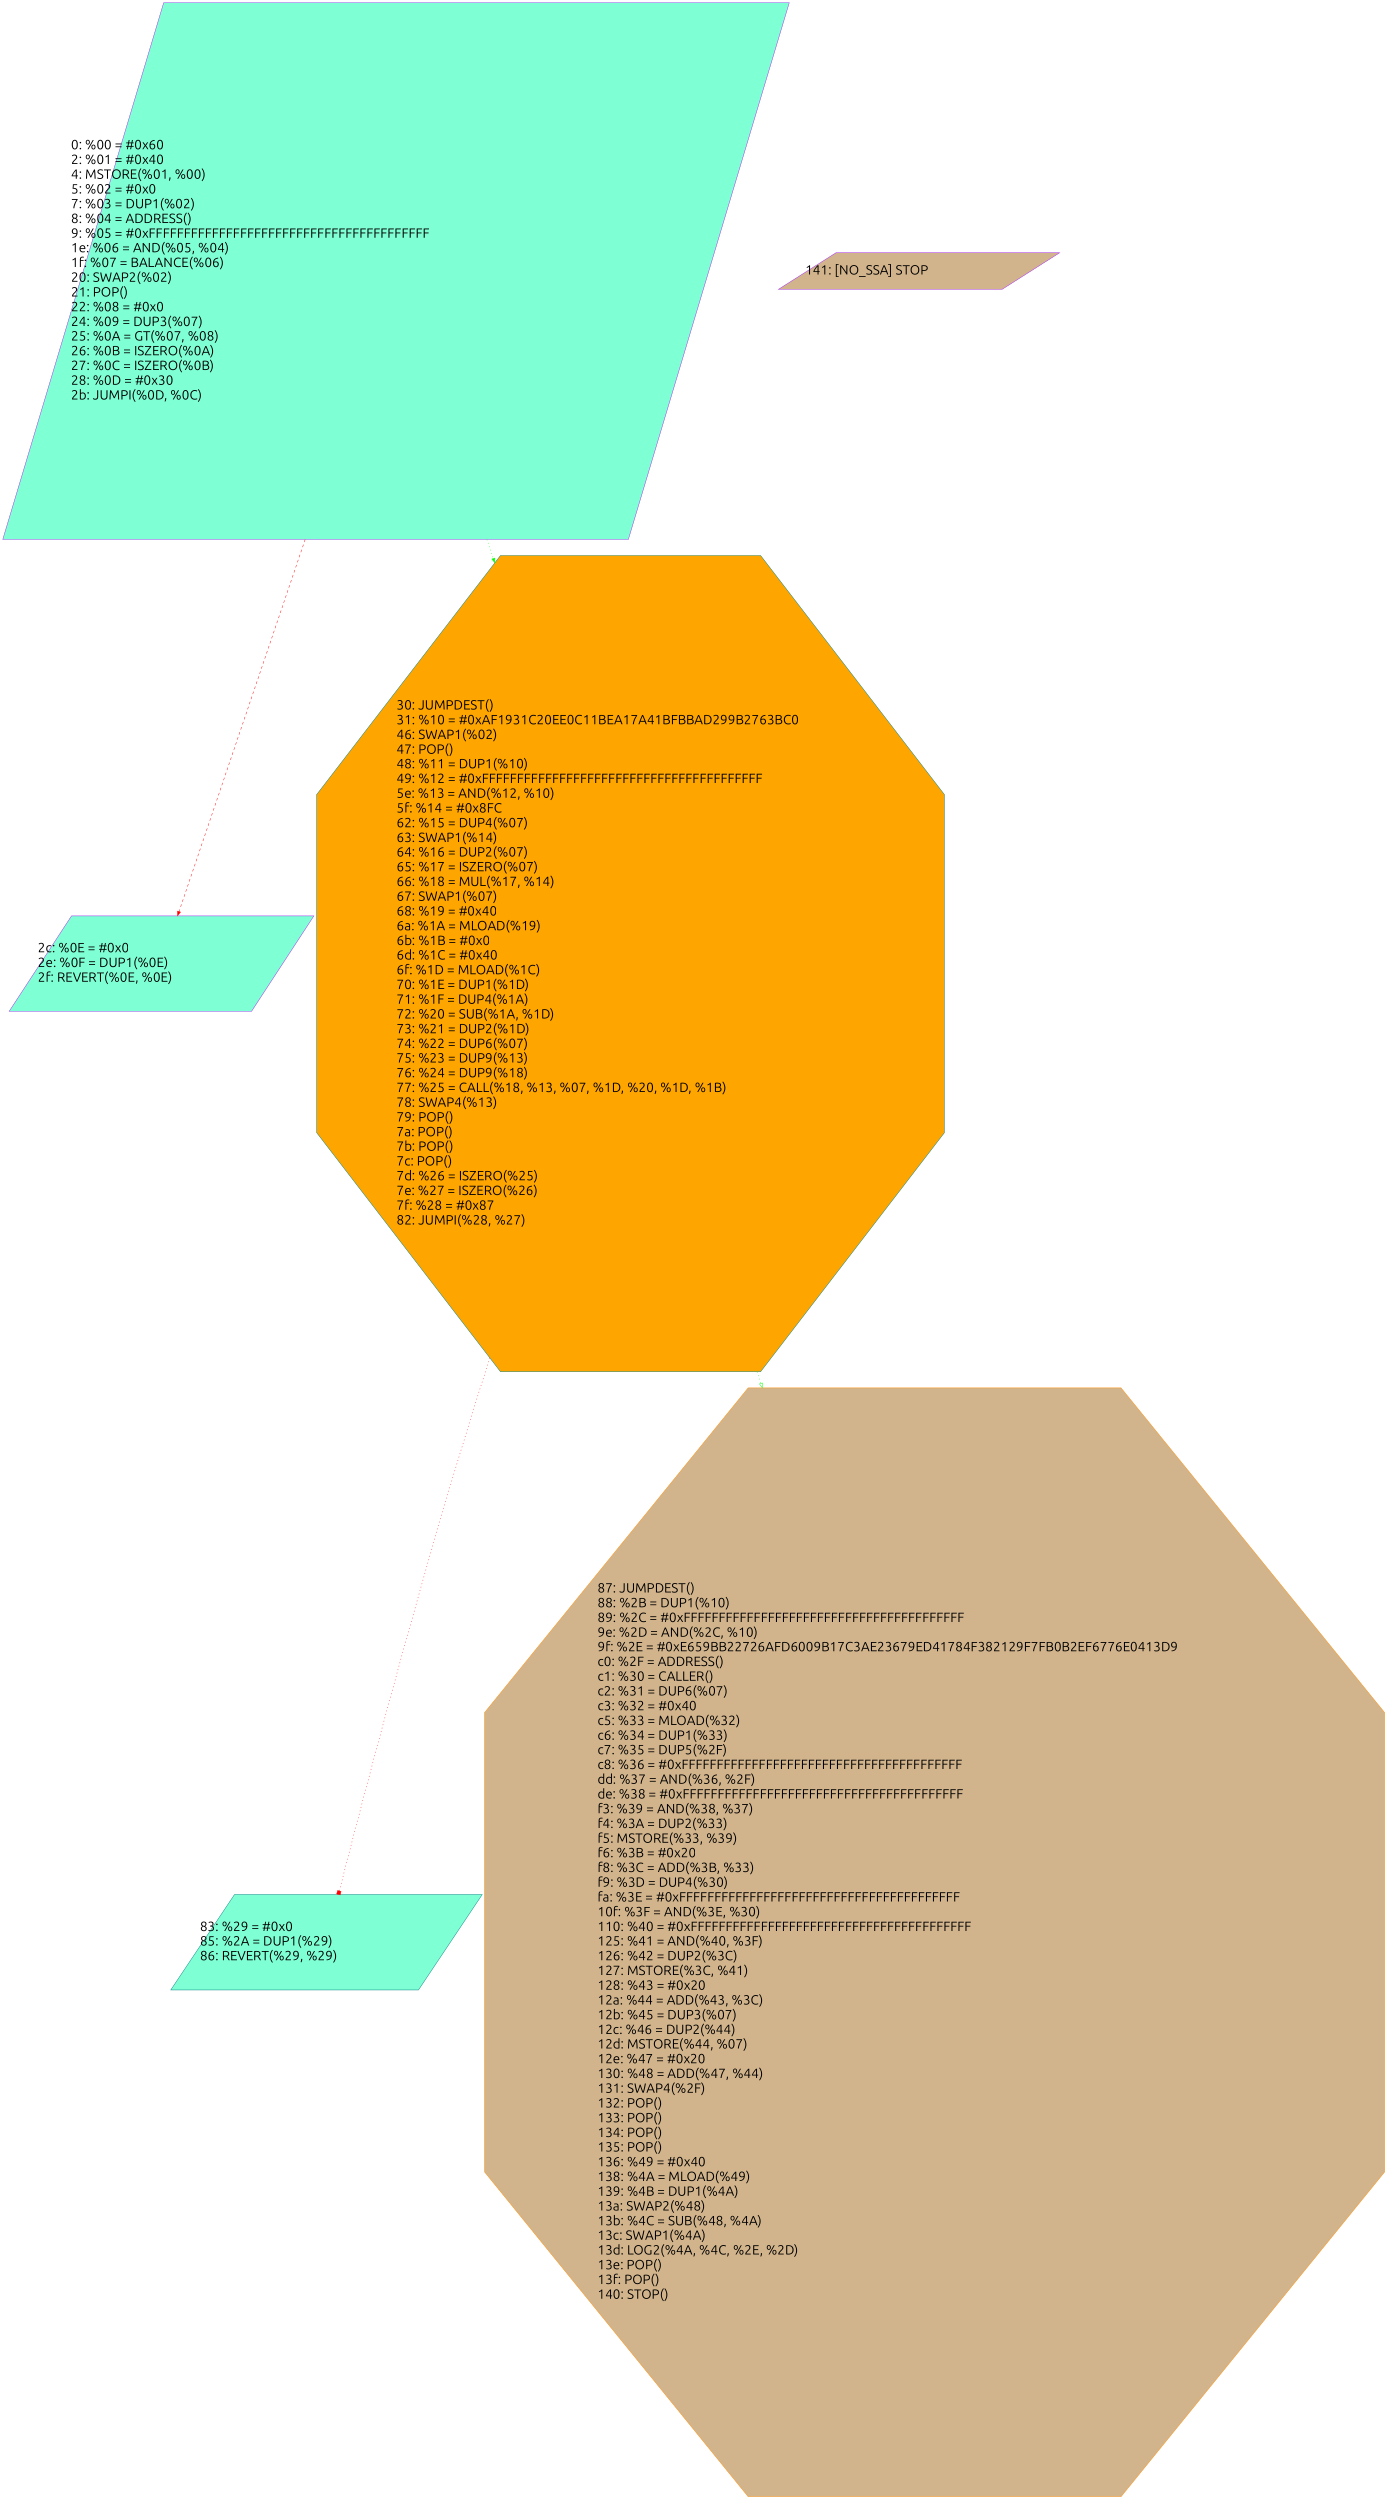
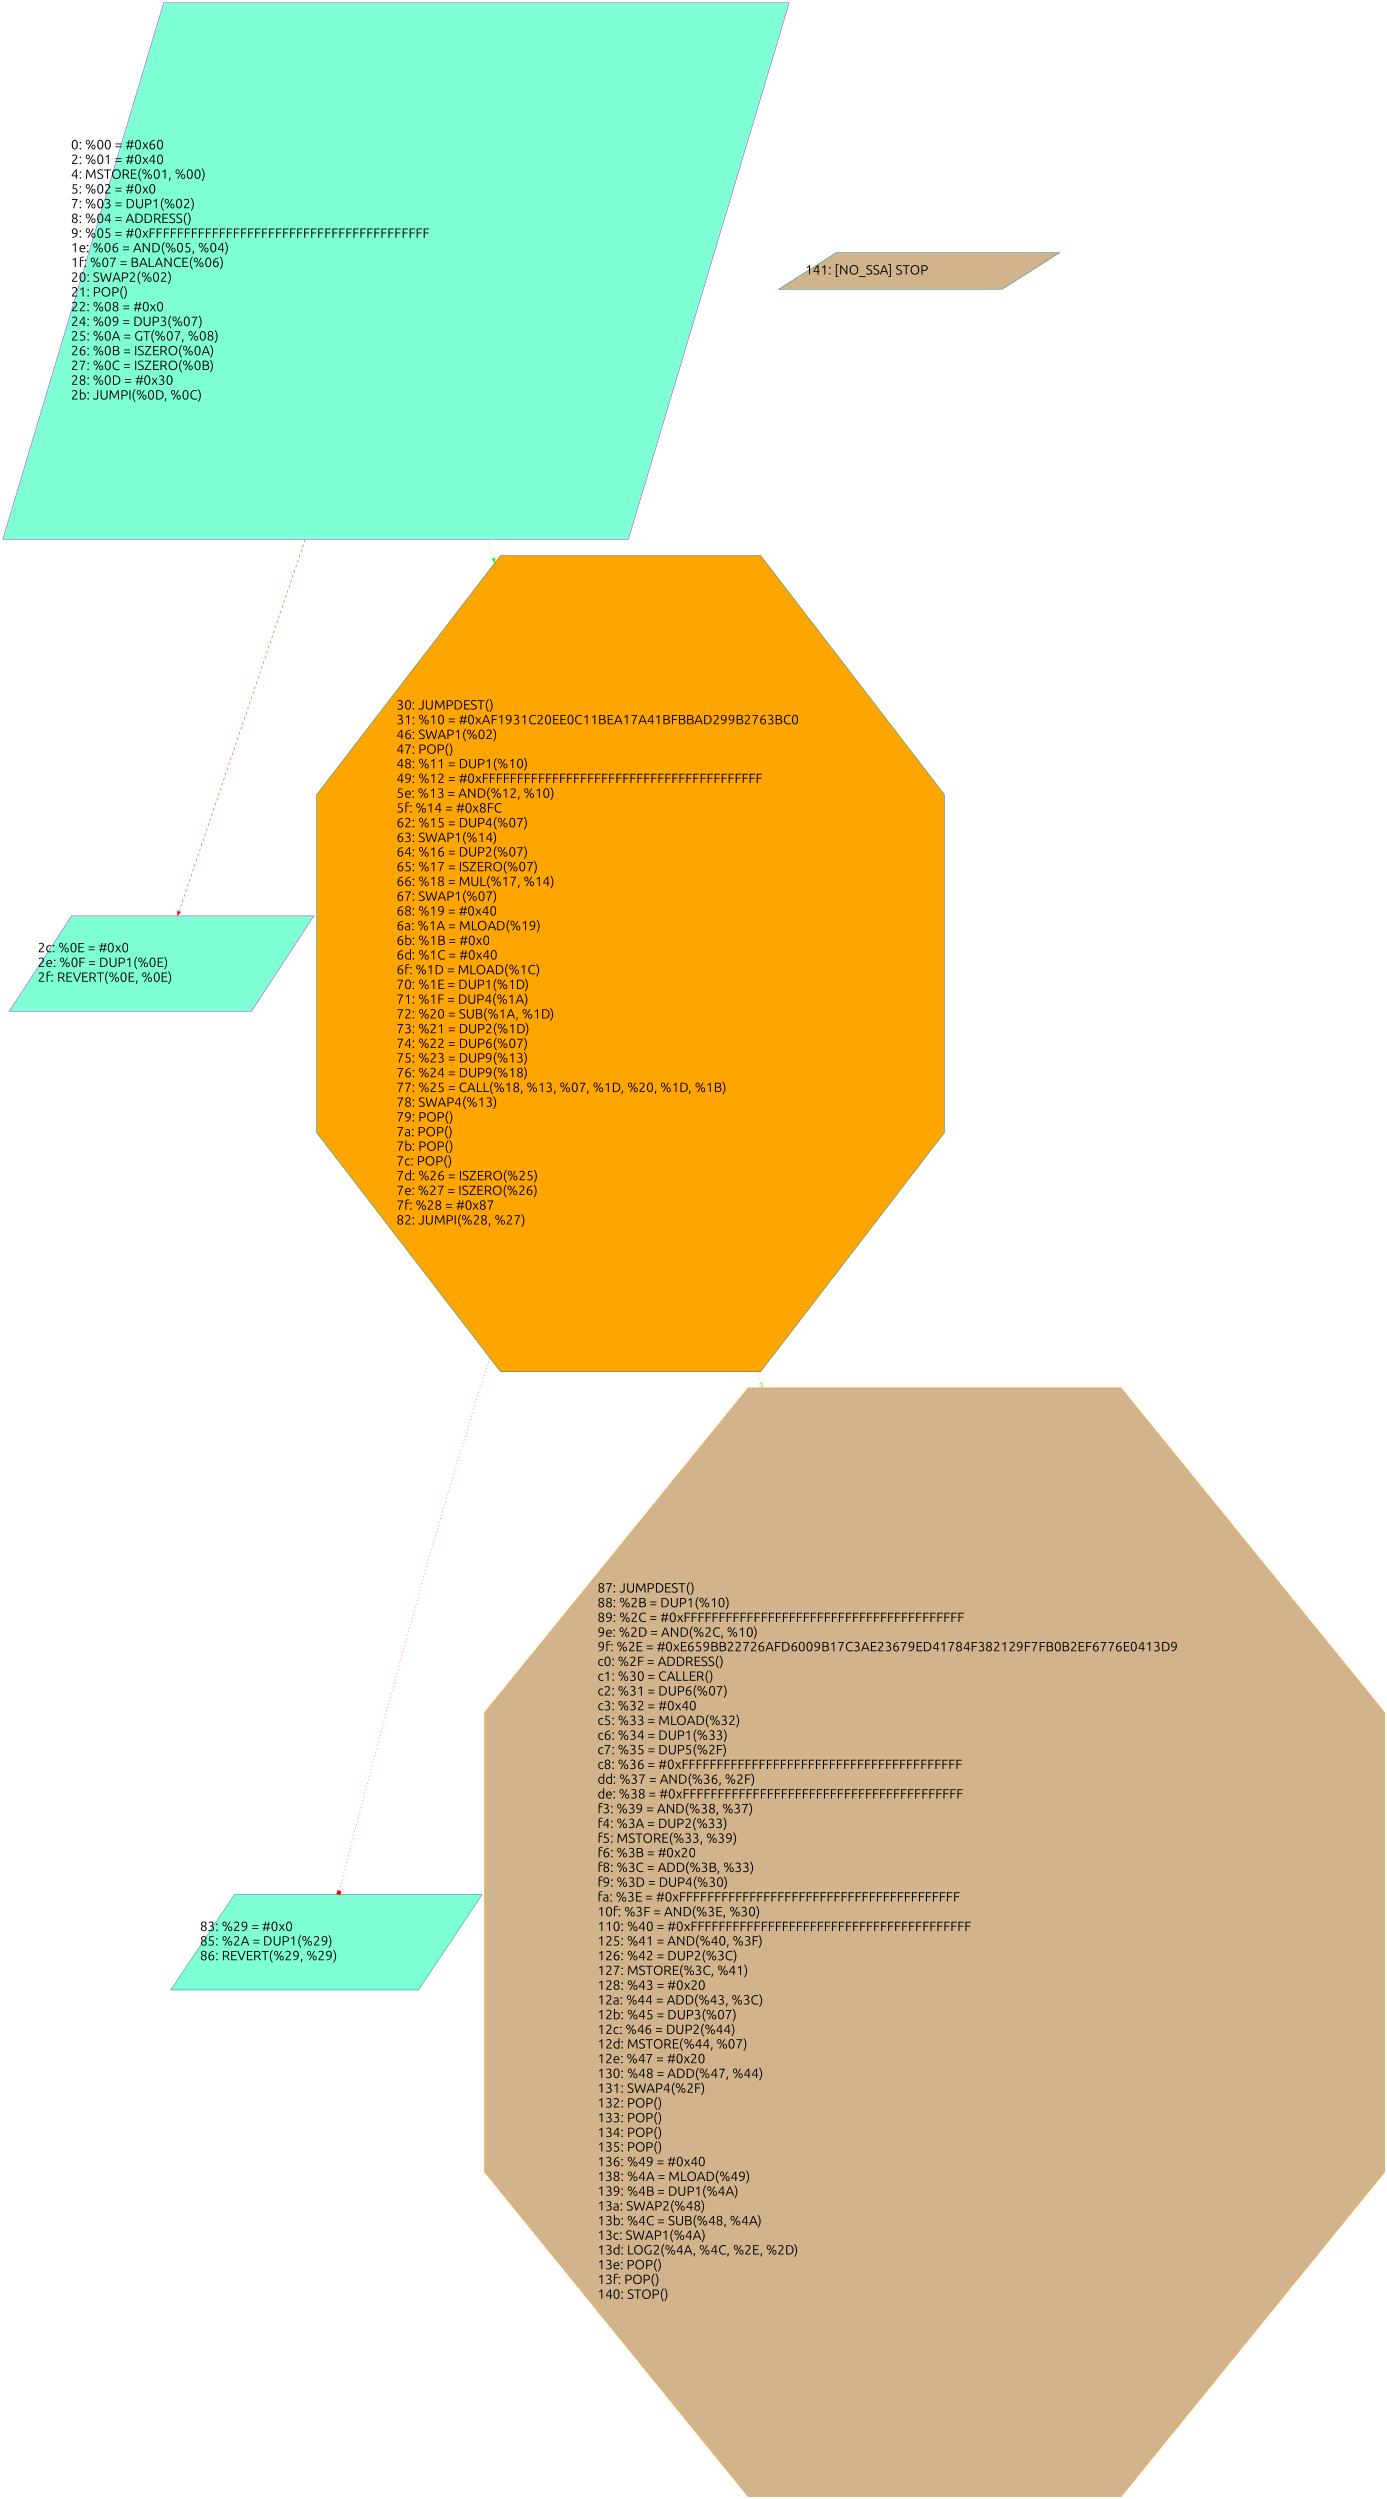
(919, 271) -> (919, 271)
